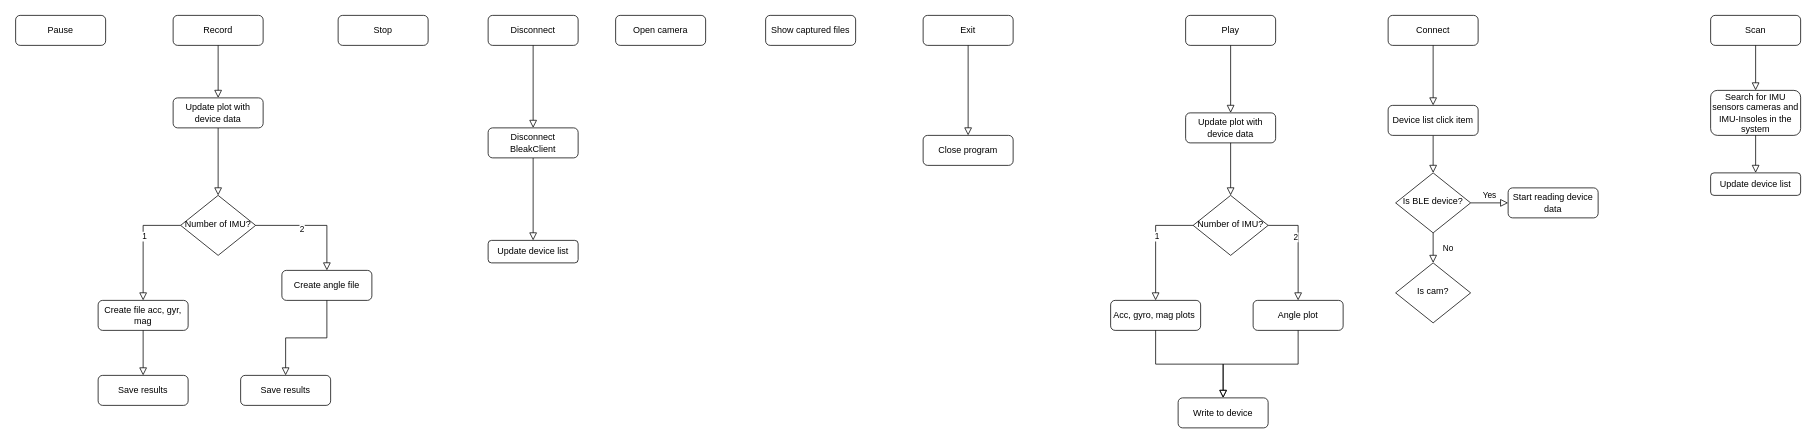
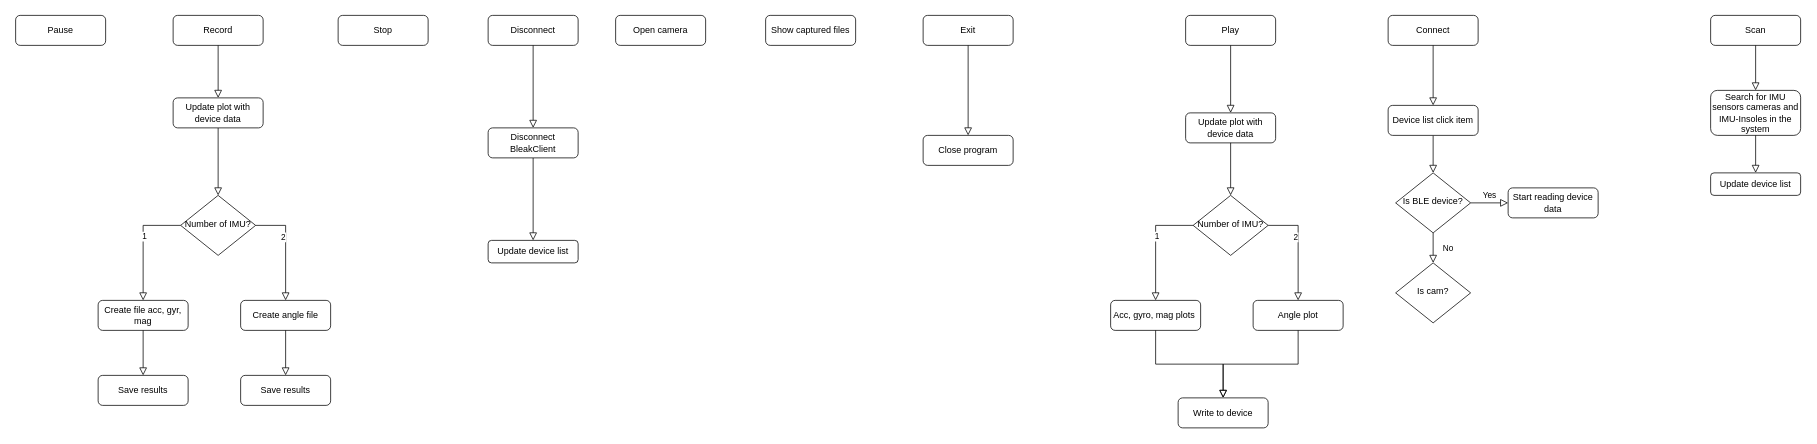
(327, 285) -> (285, 315)
